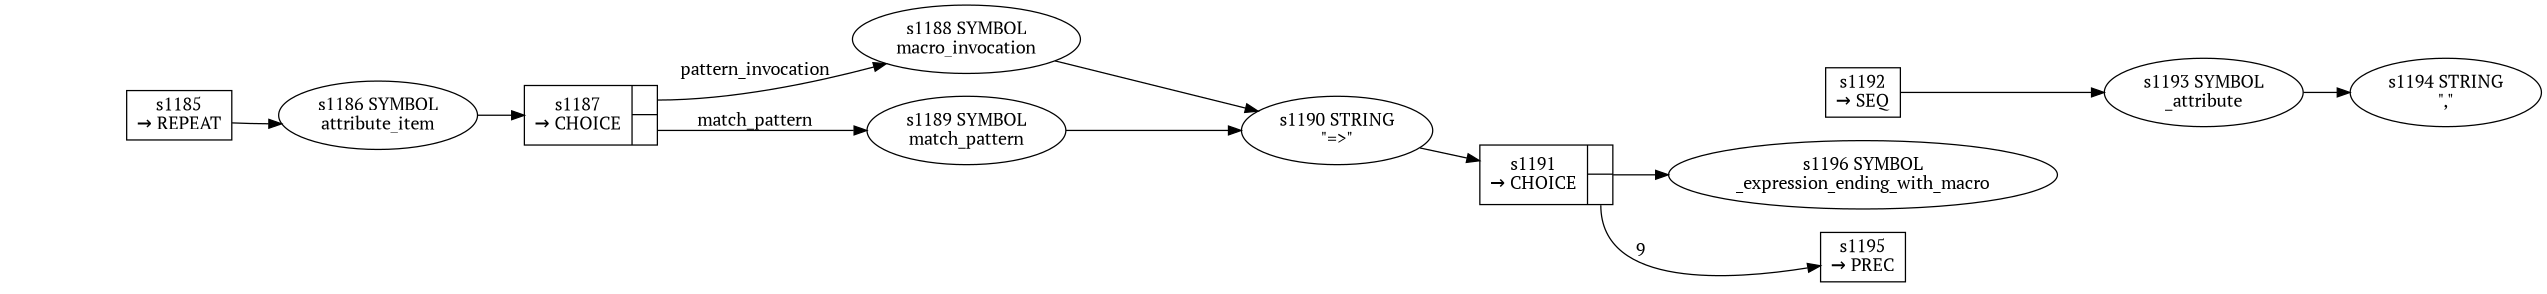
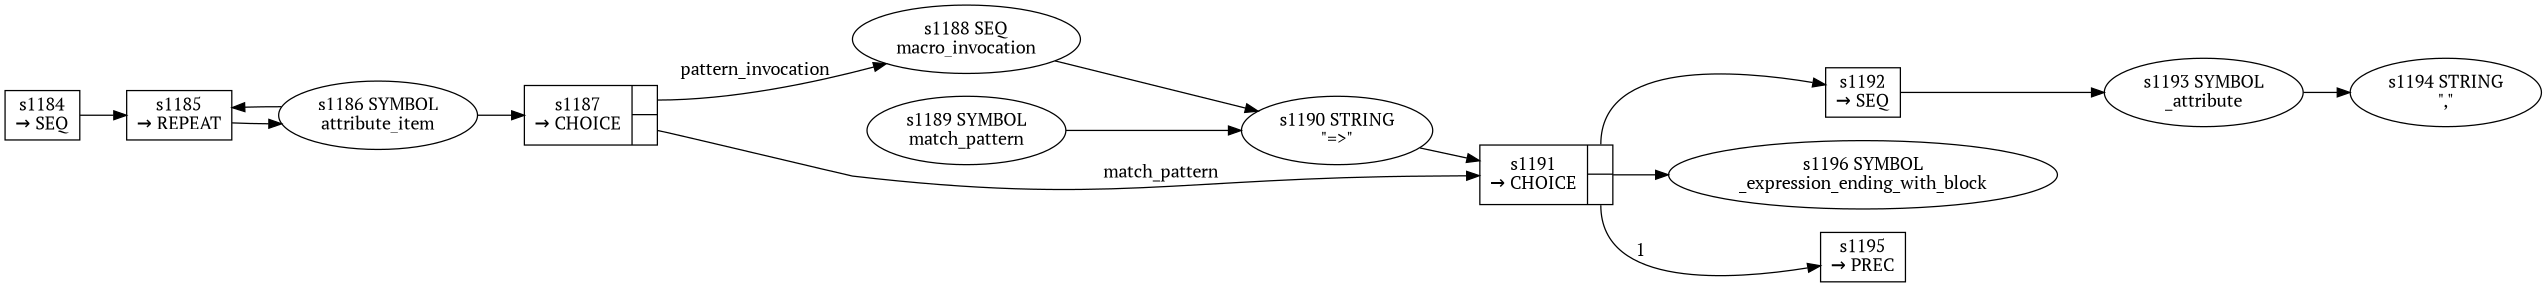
(966, 39) -> (966, 39)
none -> (1689, 76)
none -> (263, 107)
none -> (42, 115)
(756, 130) -> (1059, 189)
(1863, 175) -> (1863, 175)
(1641, 251) -> (1641, 251)
